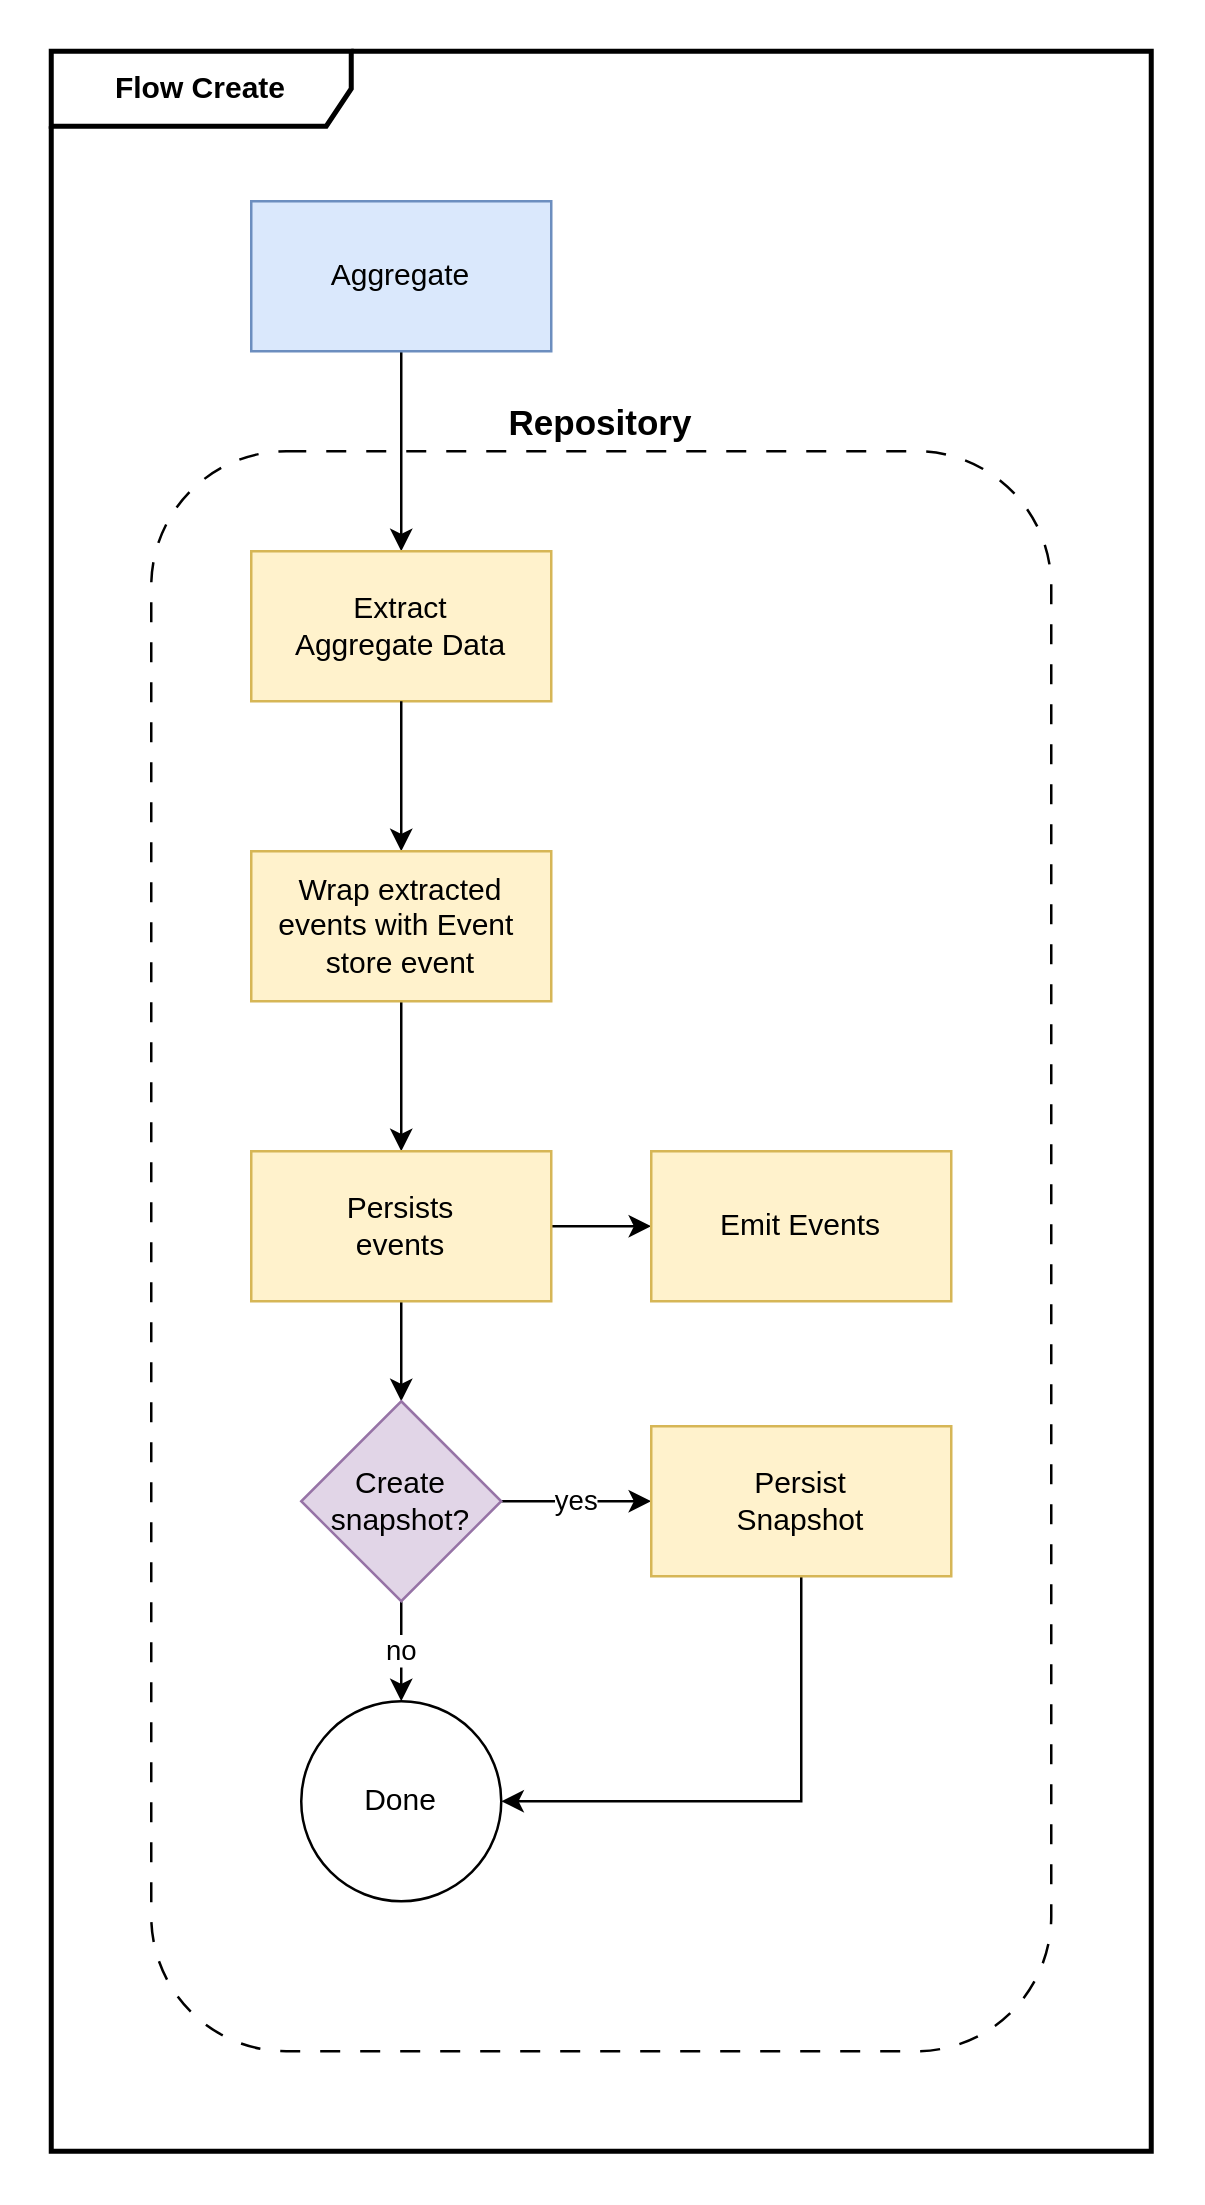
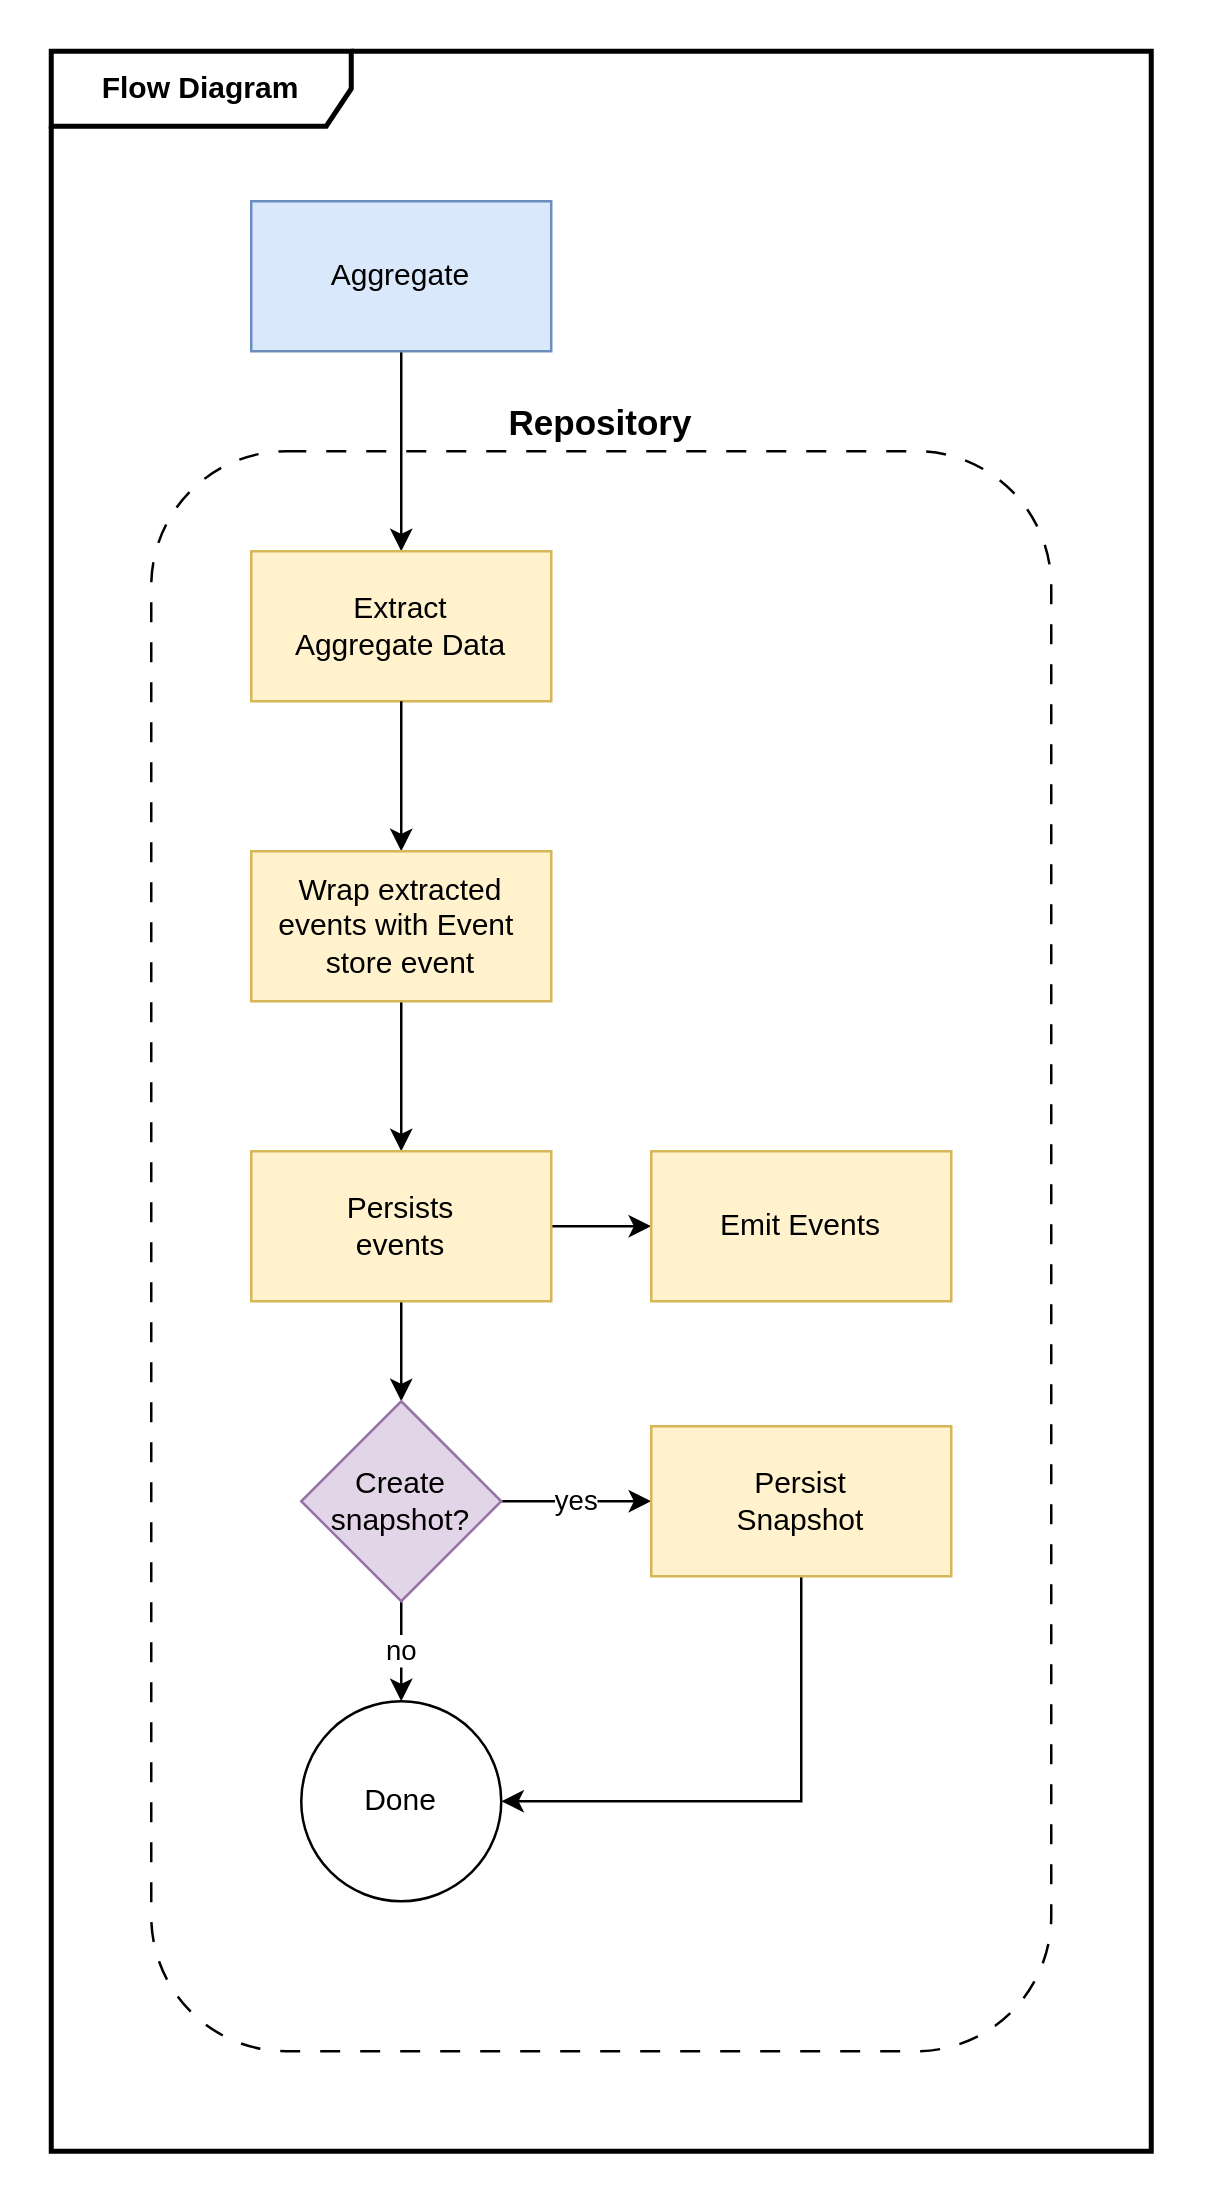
(201, 89) -> (201, 89)
